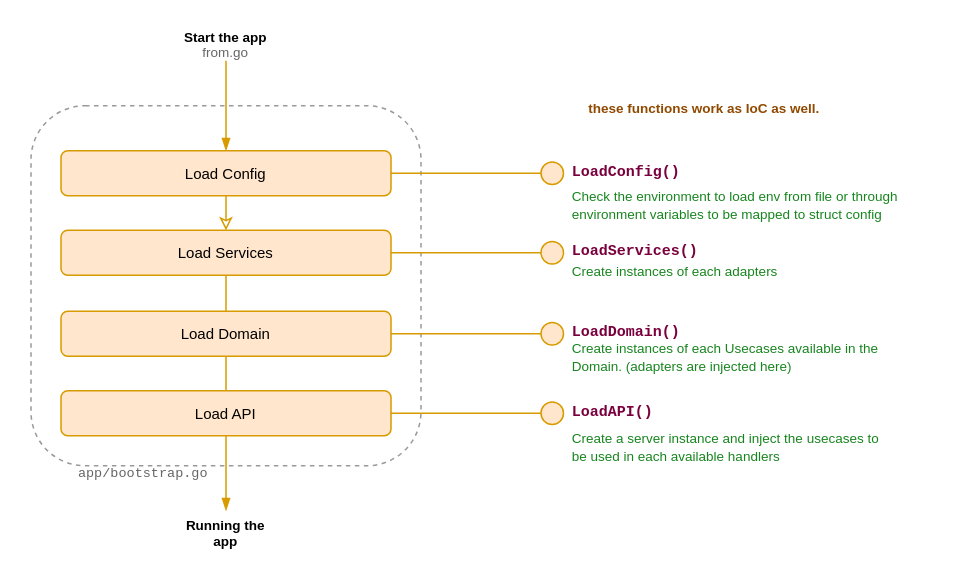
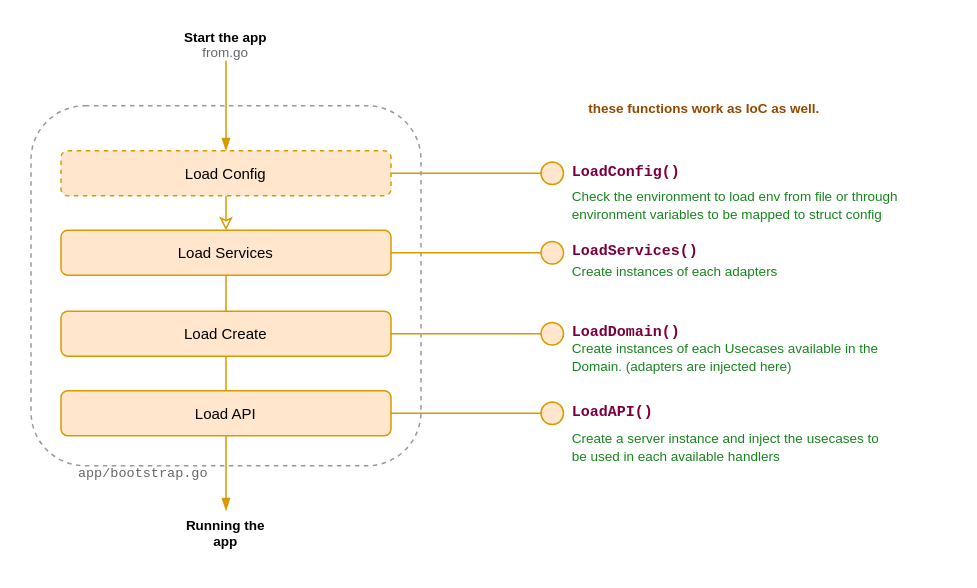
(226, 173) -> (226, 173)
(226, 334) -> (226, 334)
